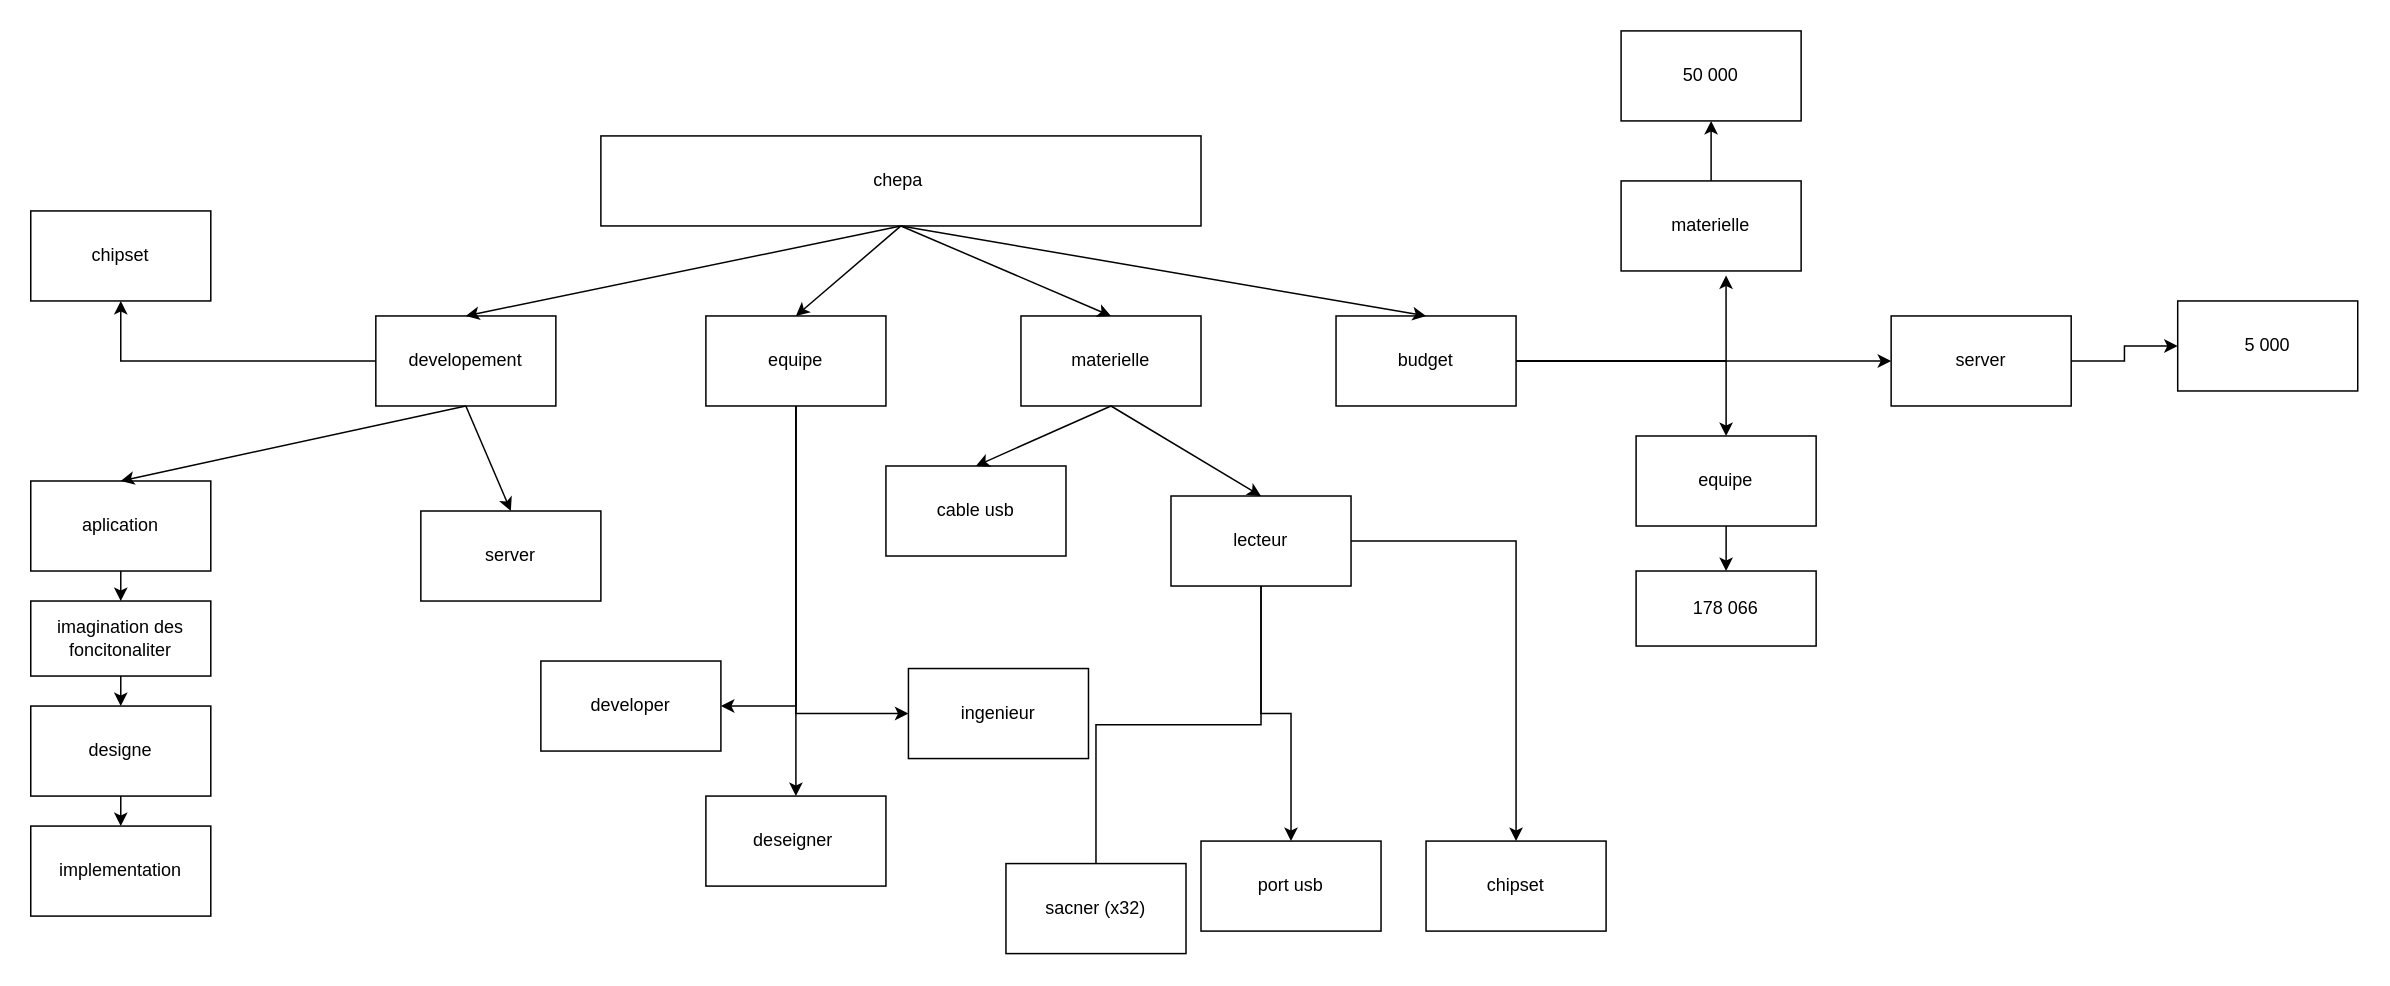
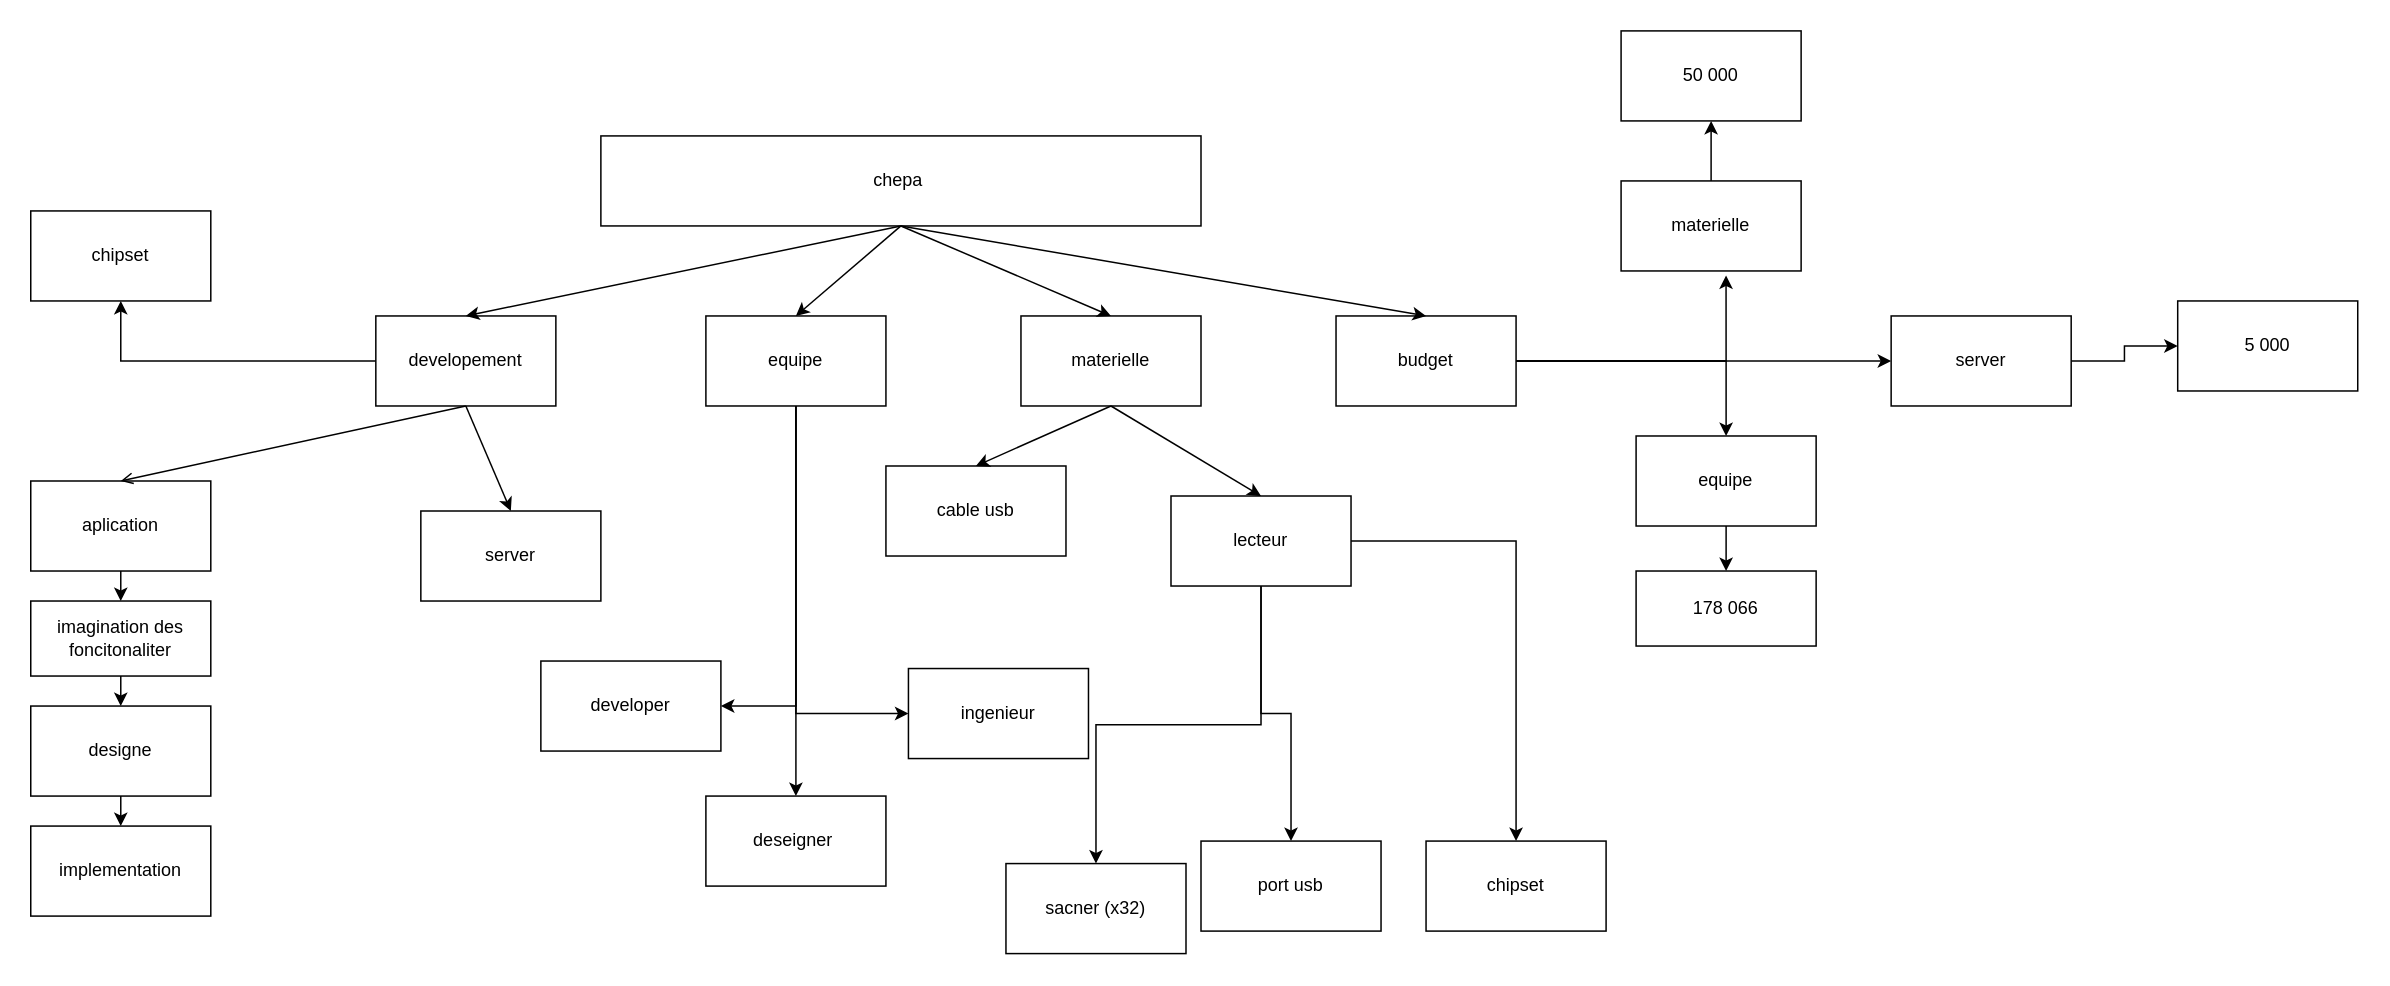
(132, 478) -> (129, 479)
(1096, 856) -> (1096, 852)
